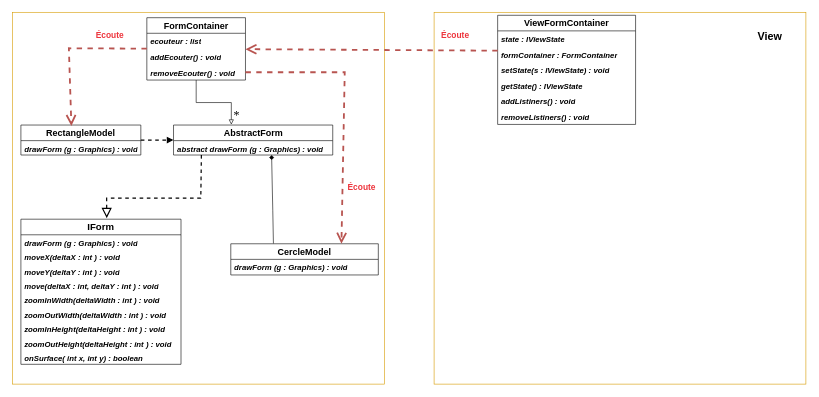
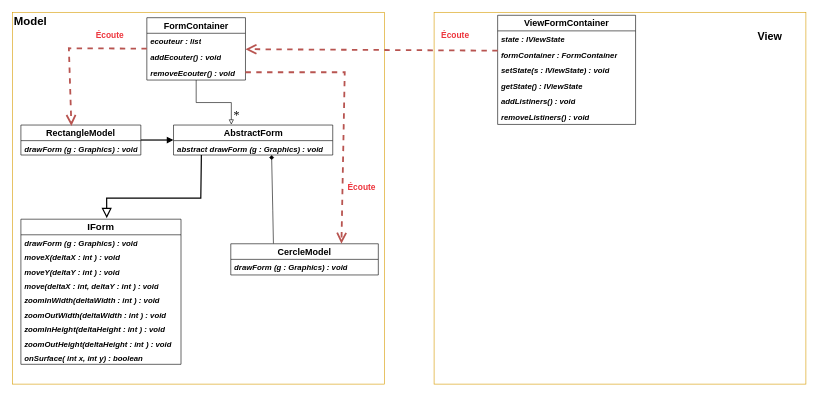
none -> (30, 21)
(154, 140) -> (154, 140)
(171, 198) -> (171, 198)
